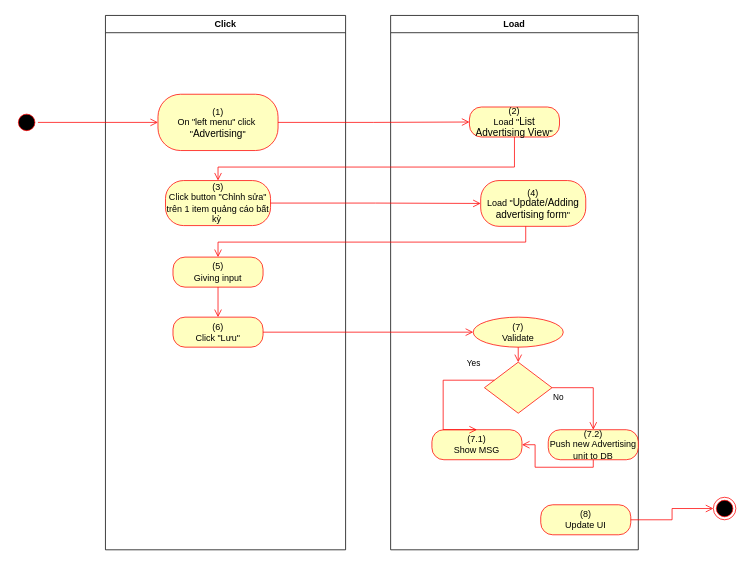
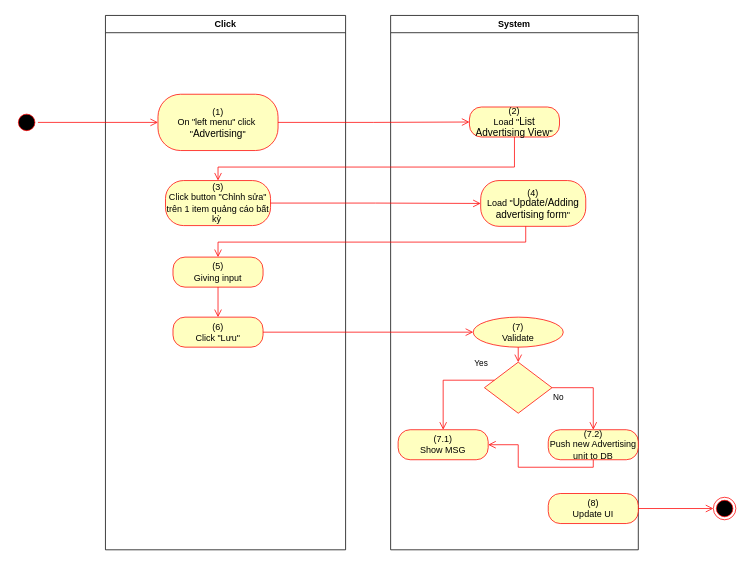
(514, 24) -> (514, 24)
(477, 444) -> (443, 444)
(585, 519) -> (593, 508)
